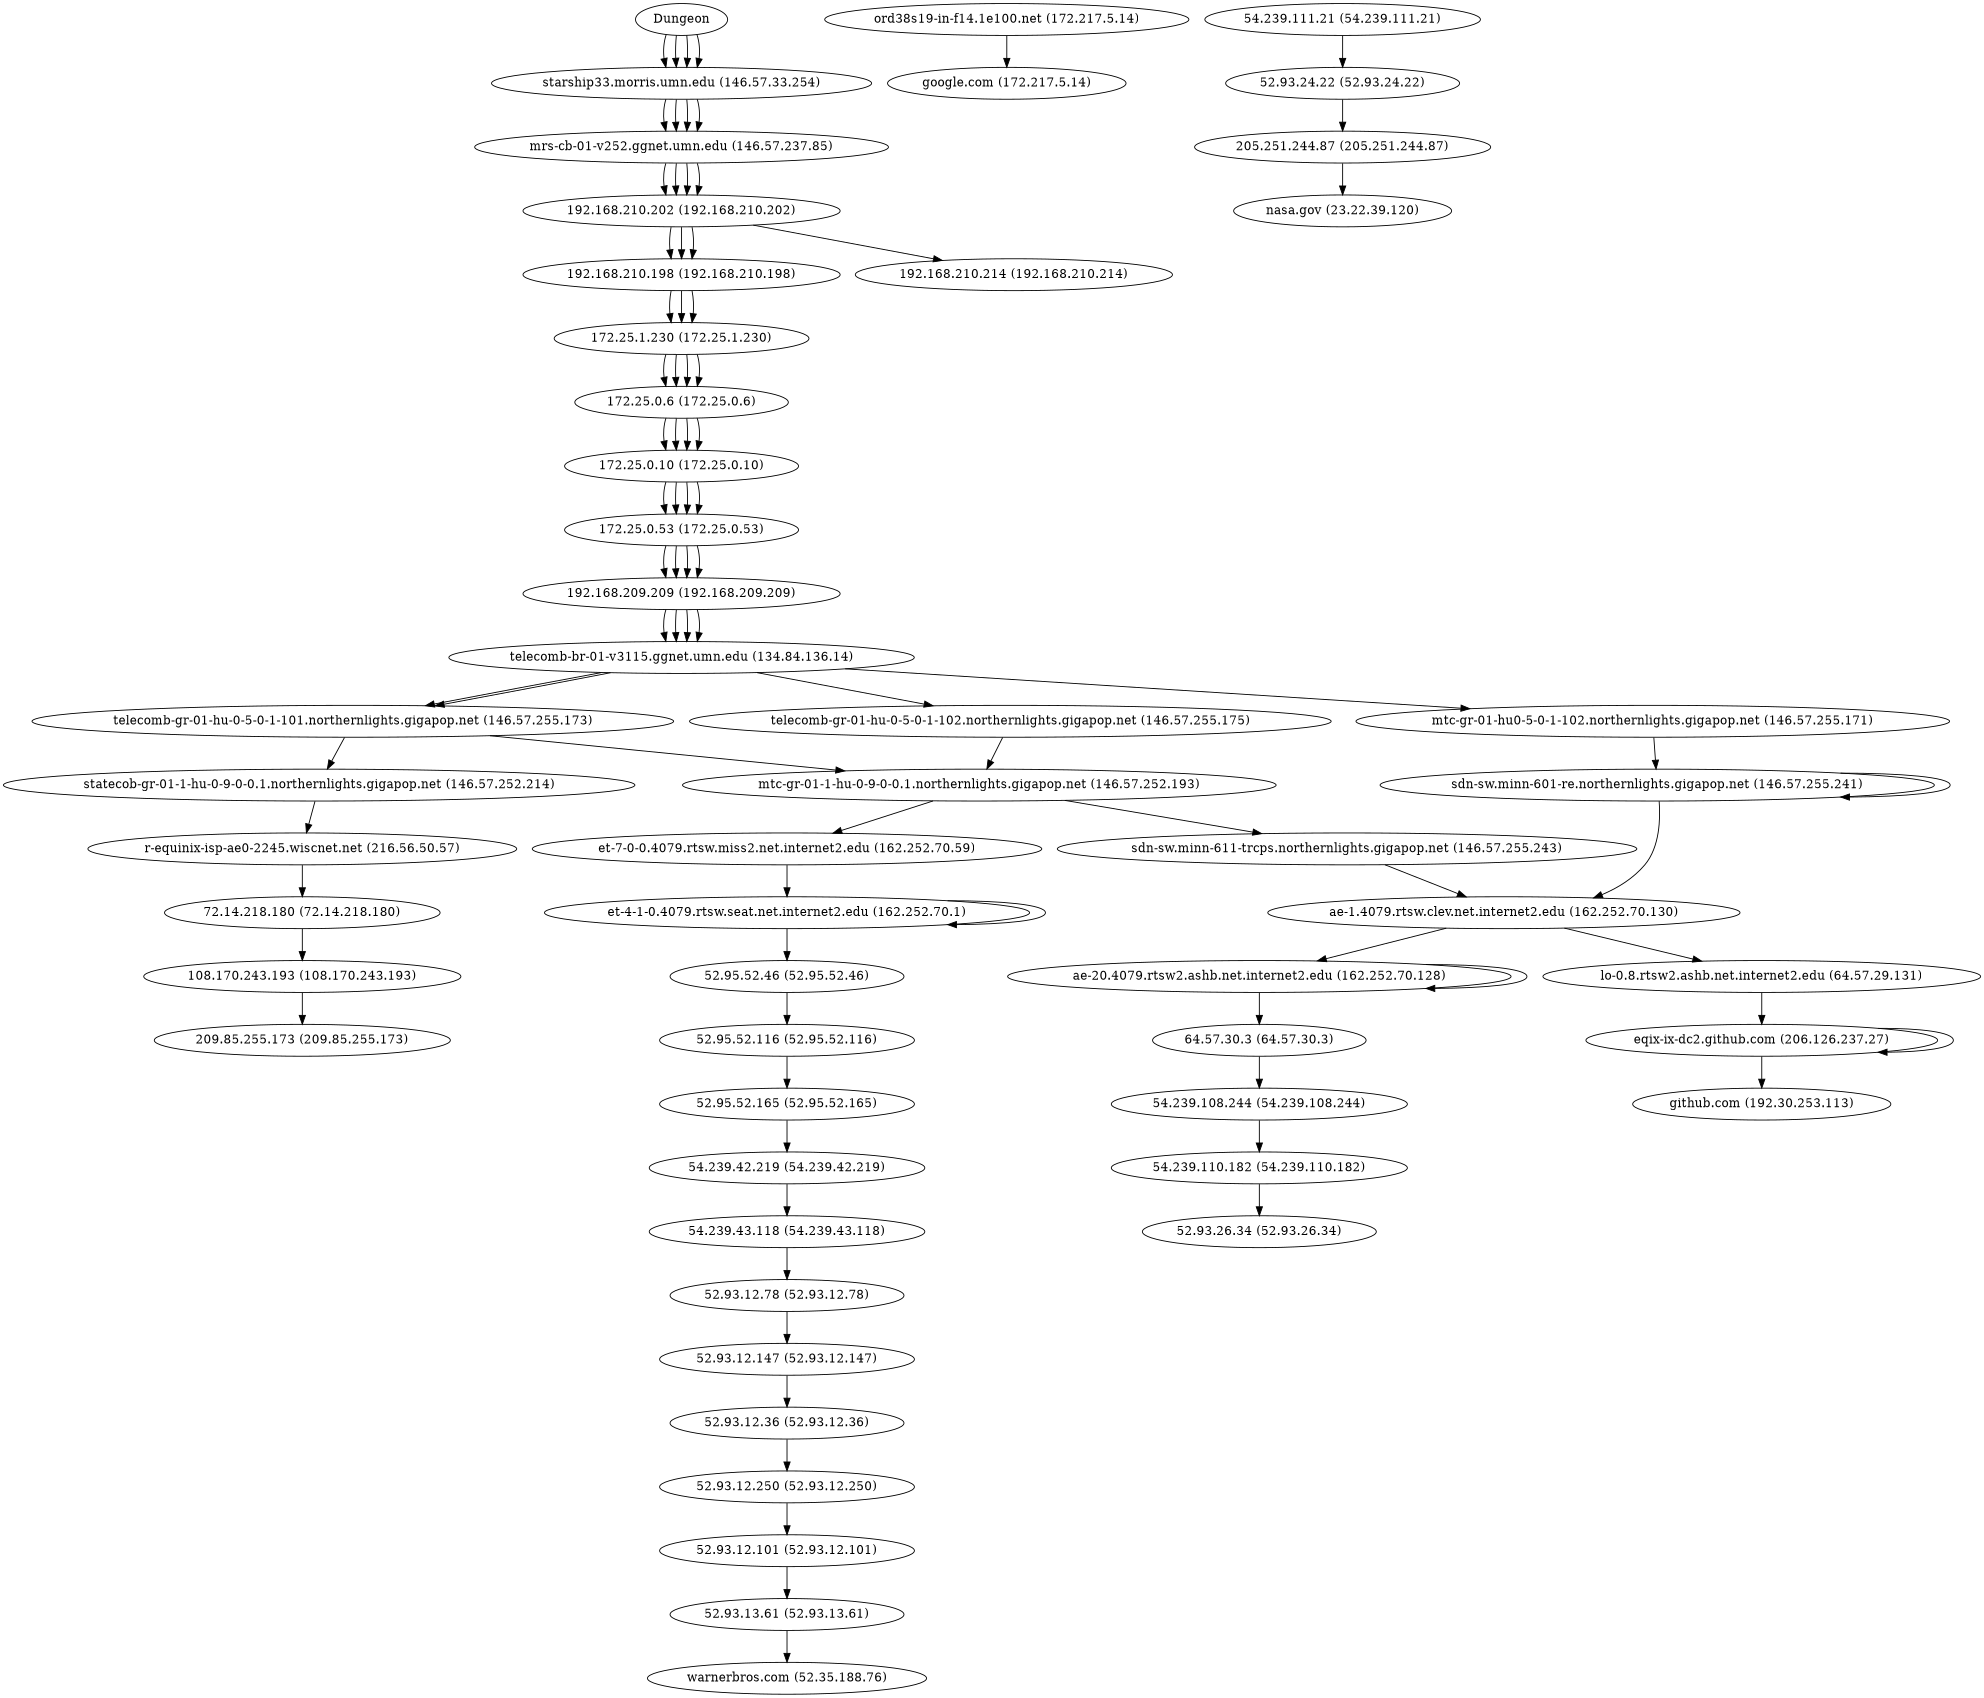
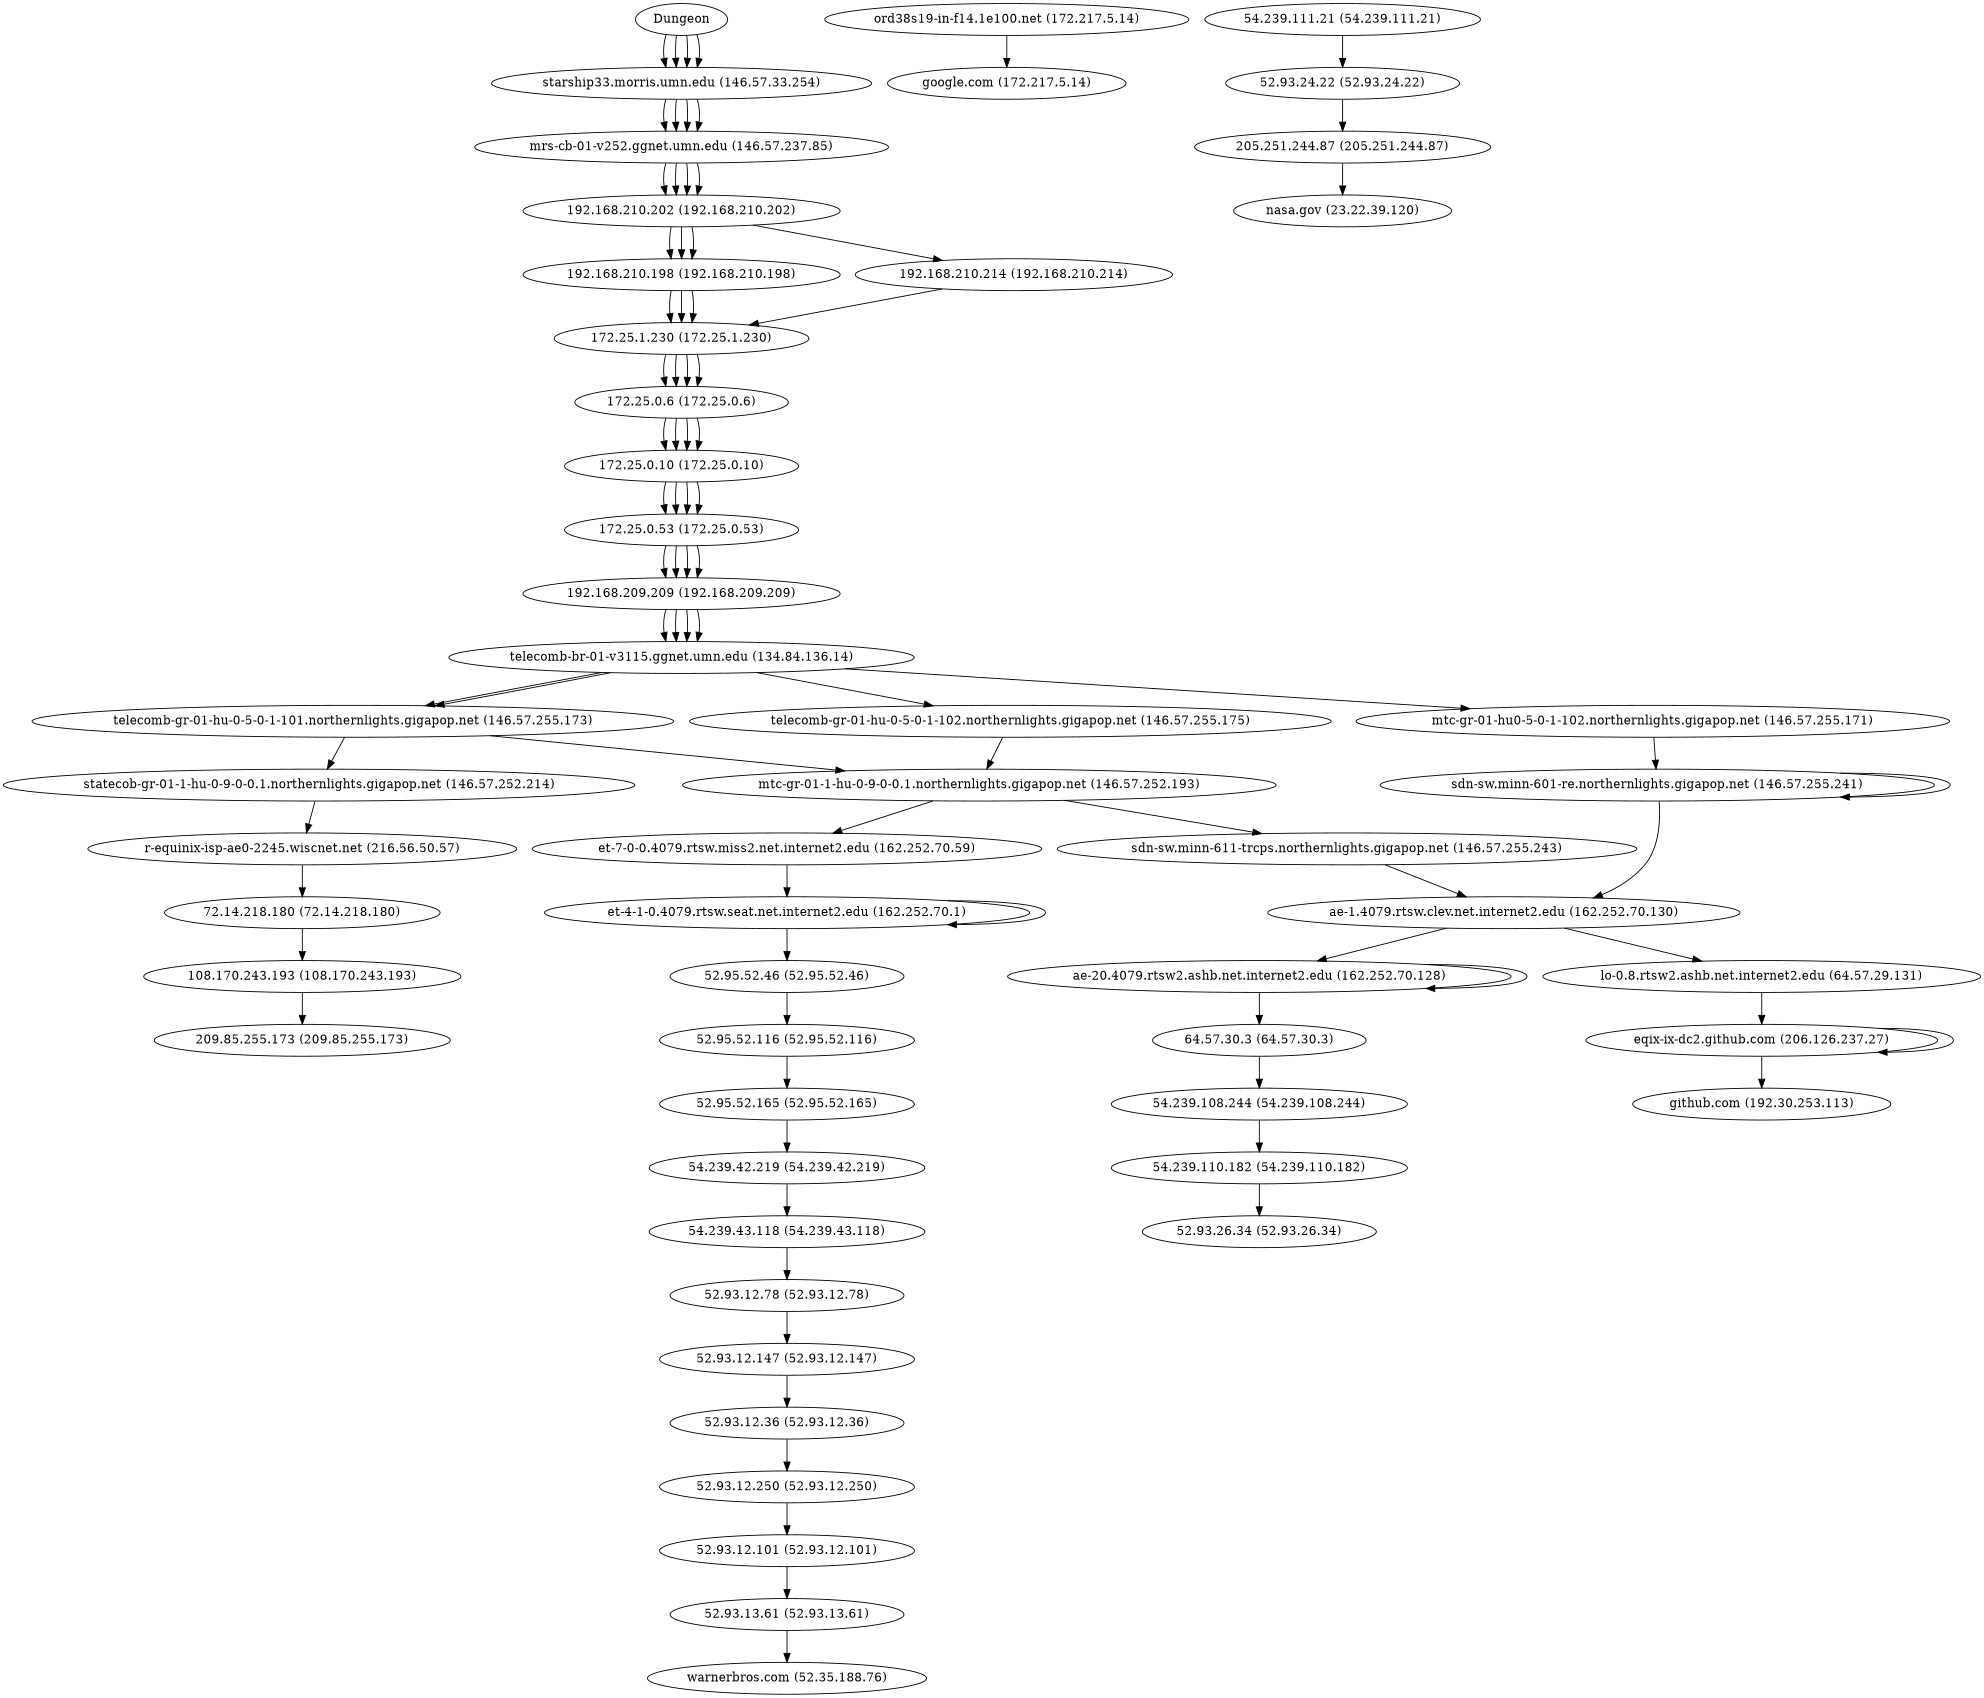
none -> (850, 306)
